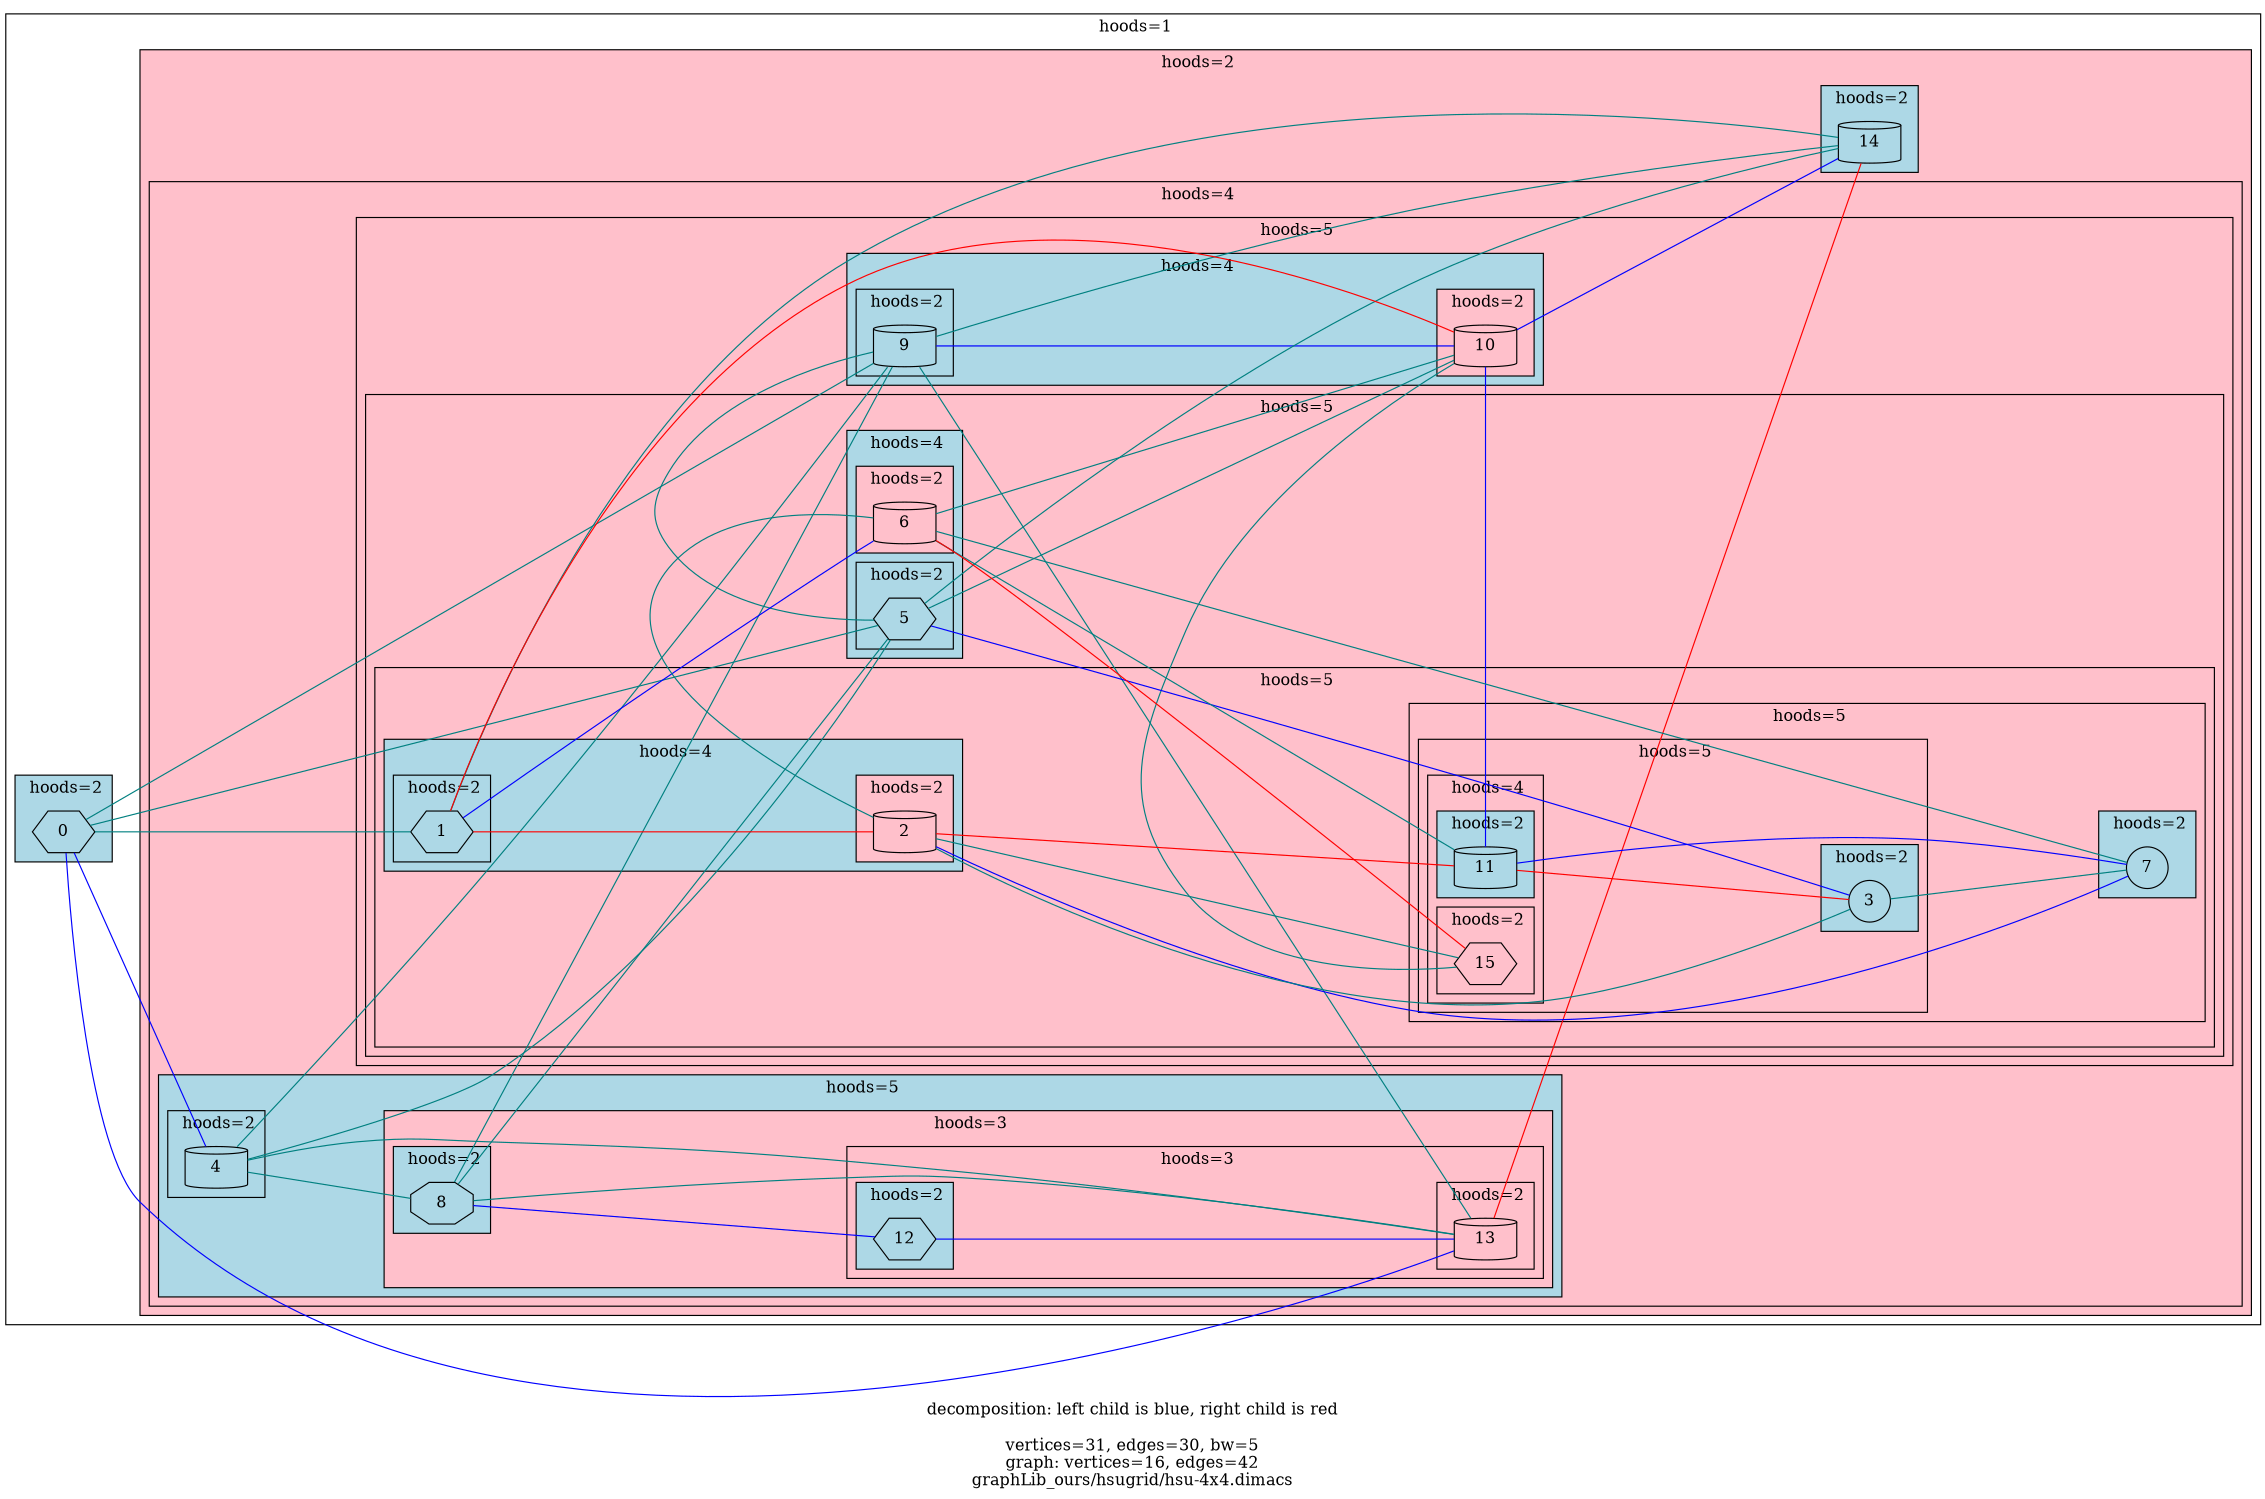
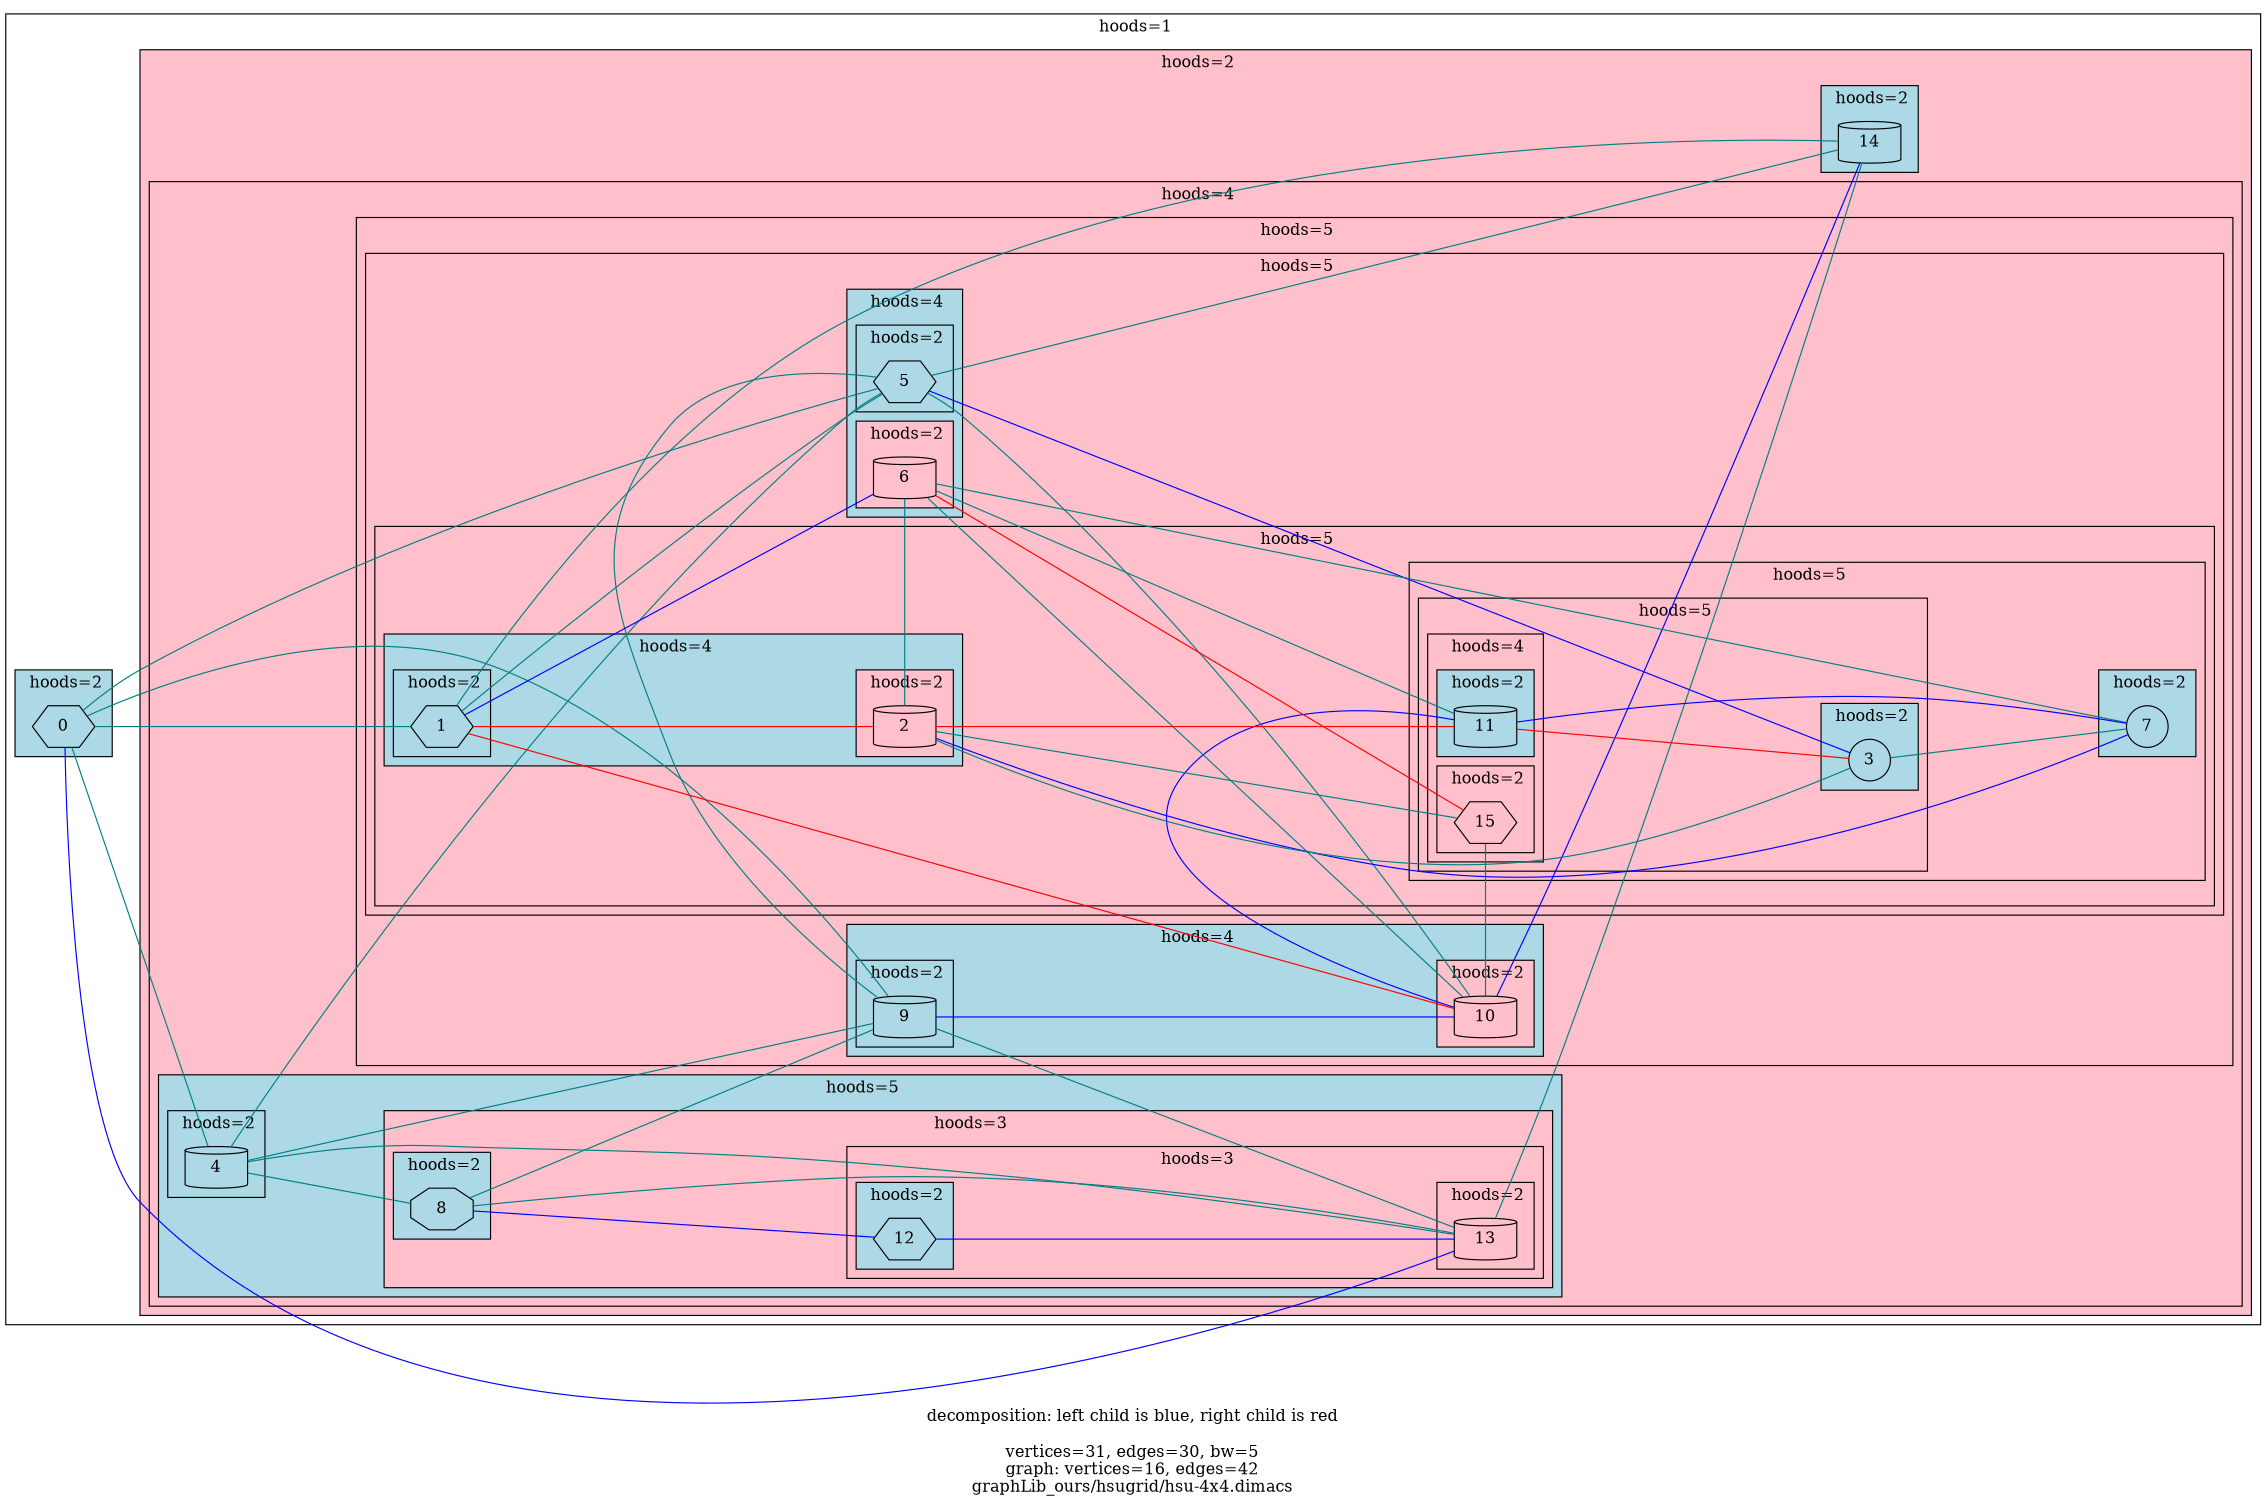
(1337, 227) -> none
(1678, 691) -> (1679, 720)
(695, 884) -> (668, 547)
(130, 978) -> (130, 917)
